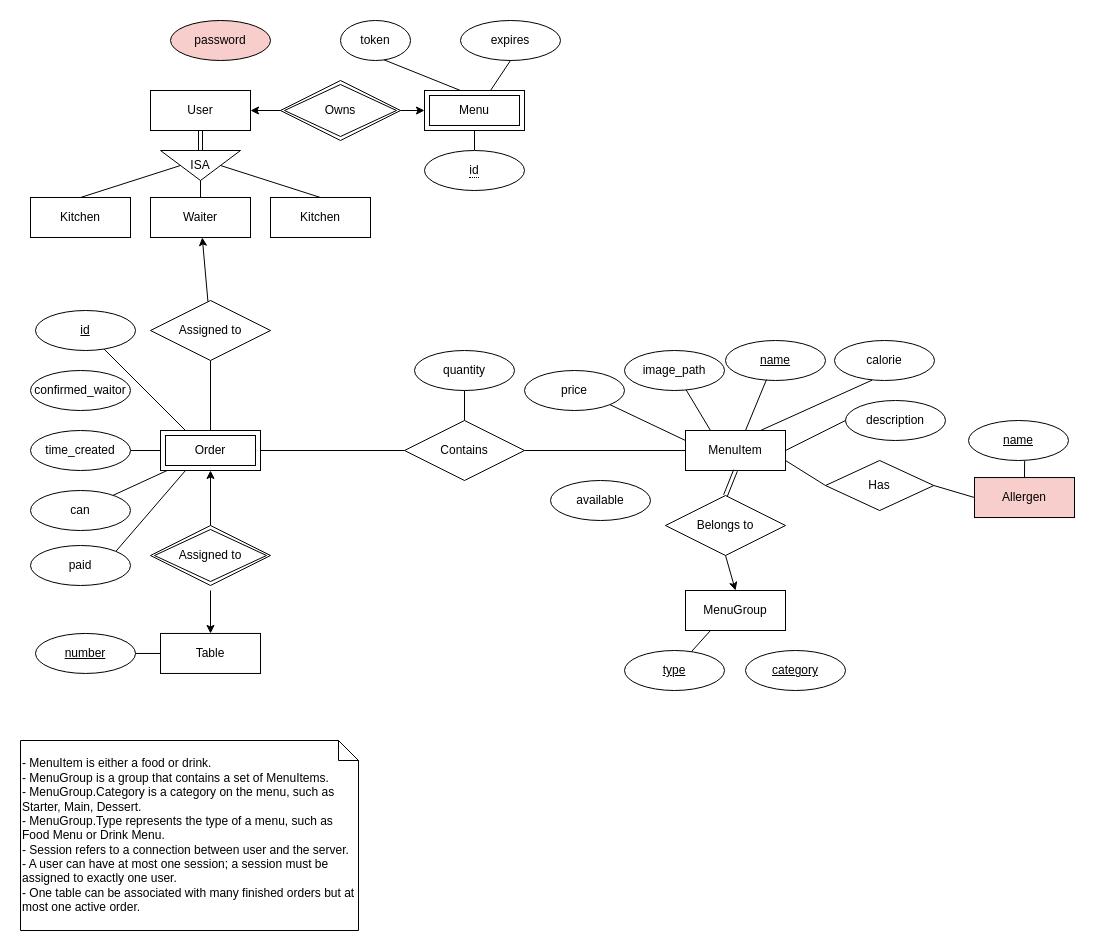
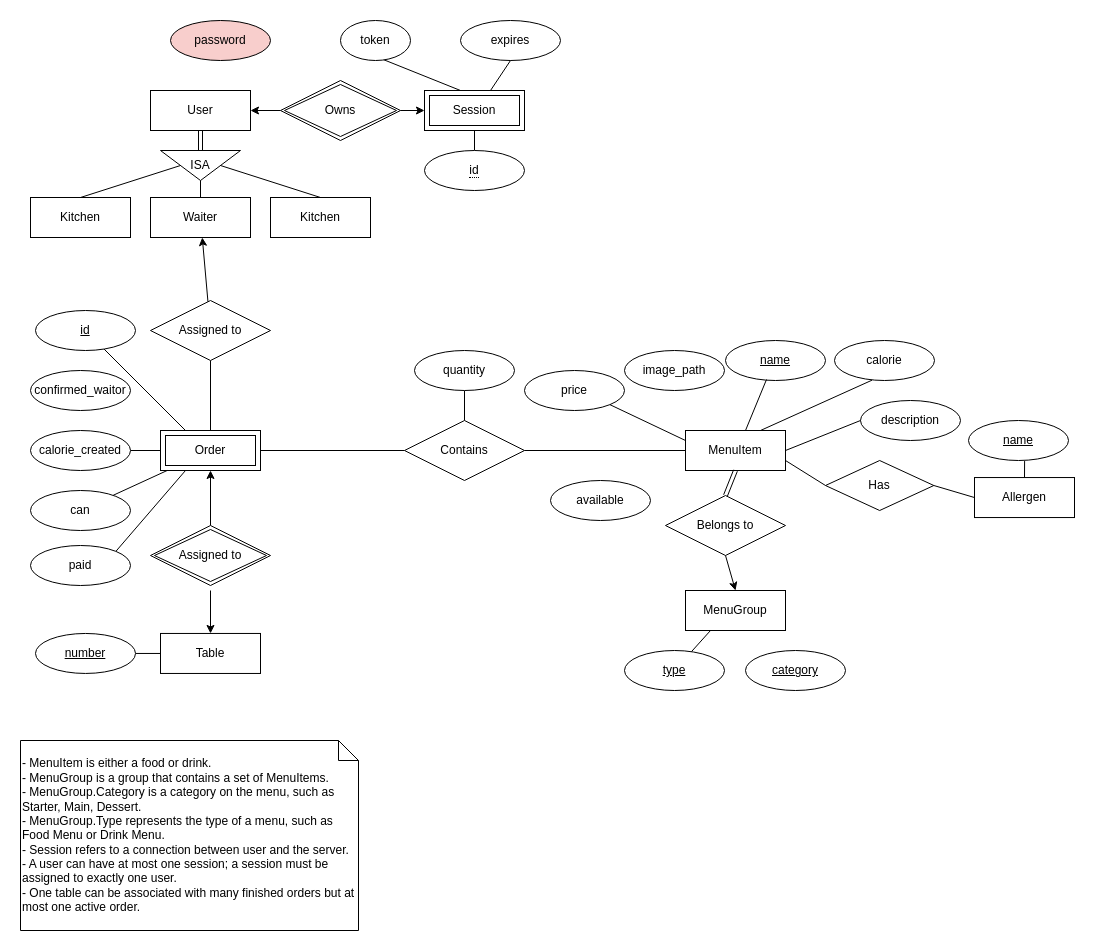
(475, 111) -> (475, 111)
(698, 410) -> none
(896, 421) -> (911, 421)
(81, 451) -> (81, 451)
(1025, 498) -> (1025, 498)
